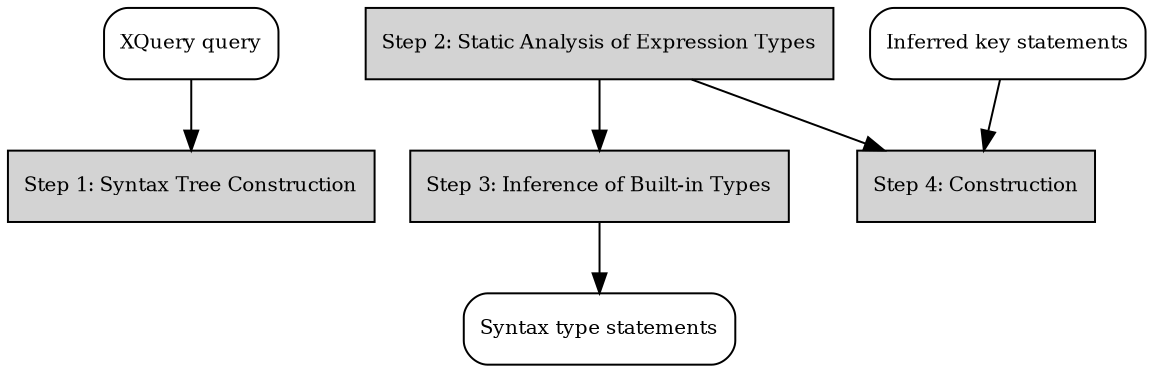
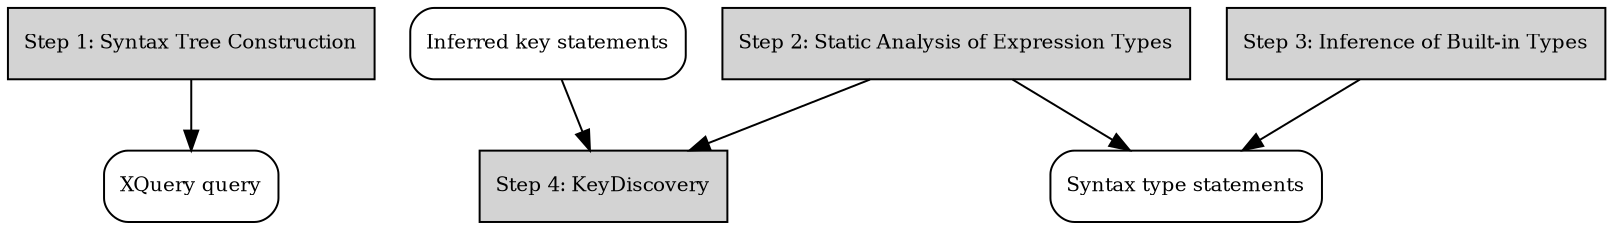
(191, 105) -> (191, 105)
(600, 105) -> (1062, 110)
(976, 186) -> (604, 186)
